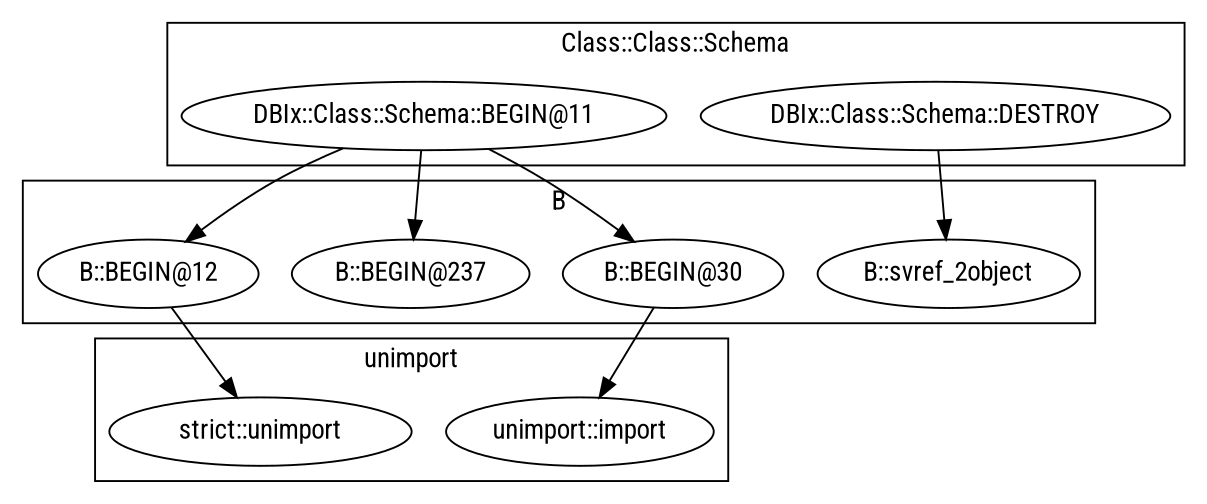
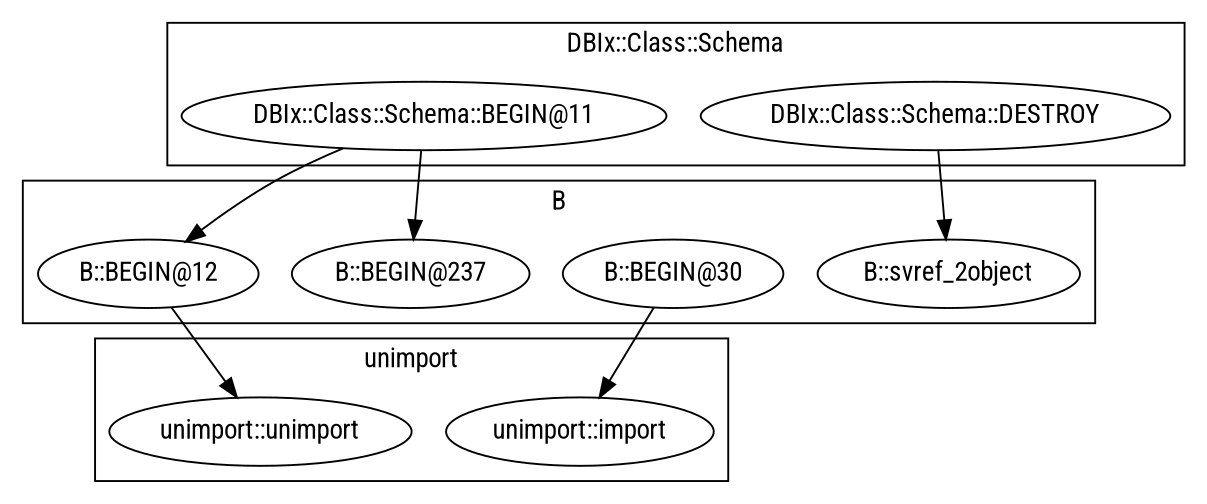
(676, 45) -> (676, 45)
(565, 193) -> none
(260, 432) -> (260, 432)
